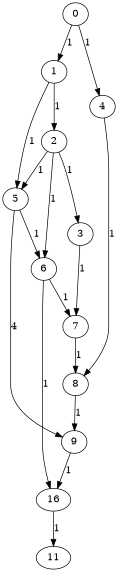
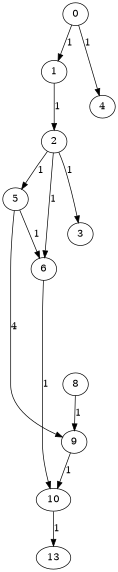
(29, 130) -> none
(109, 247) -> none
(76, 327) -> none
(53, 500) -> (53, 500)
(53, 558) -> (53, 558)
